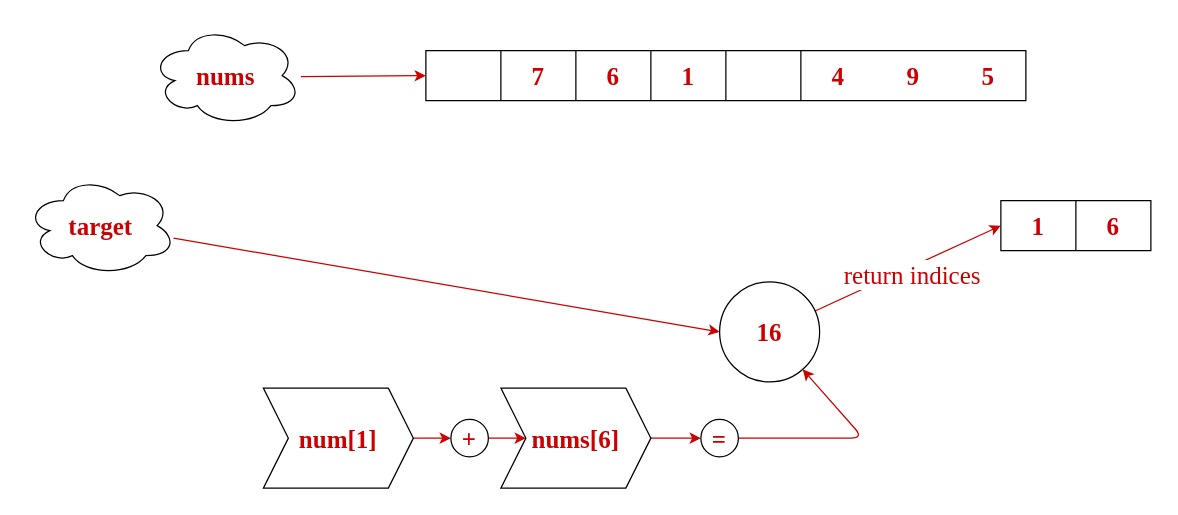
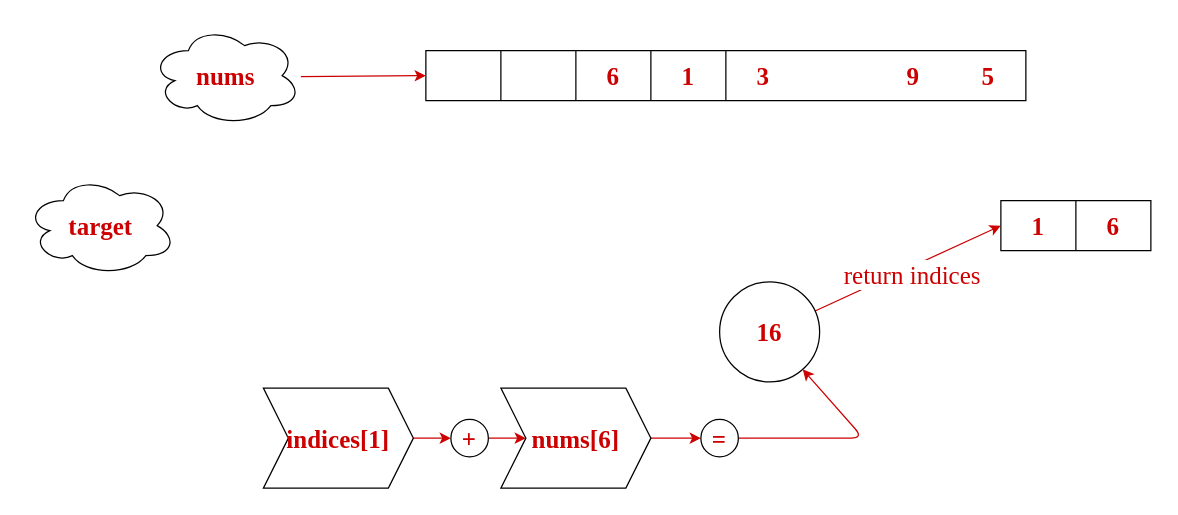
(538, 76) -> none
none -> (763, 76)
(838, 76) -> none
(442, 284) -> none
(338, 438) -> (338, 438)
